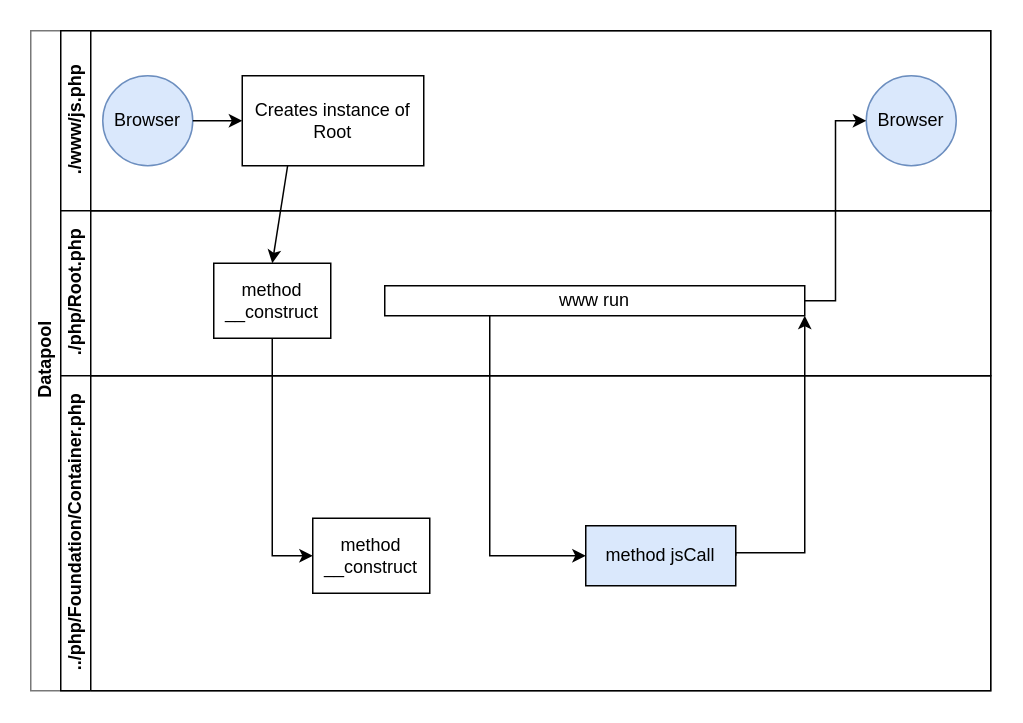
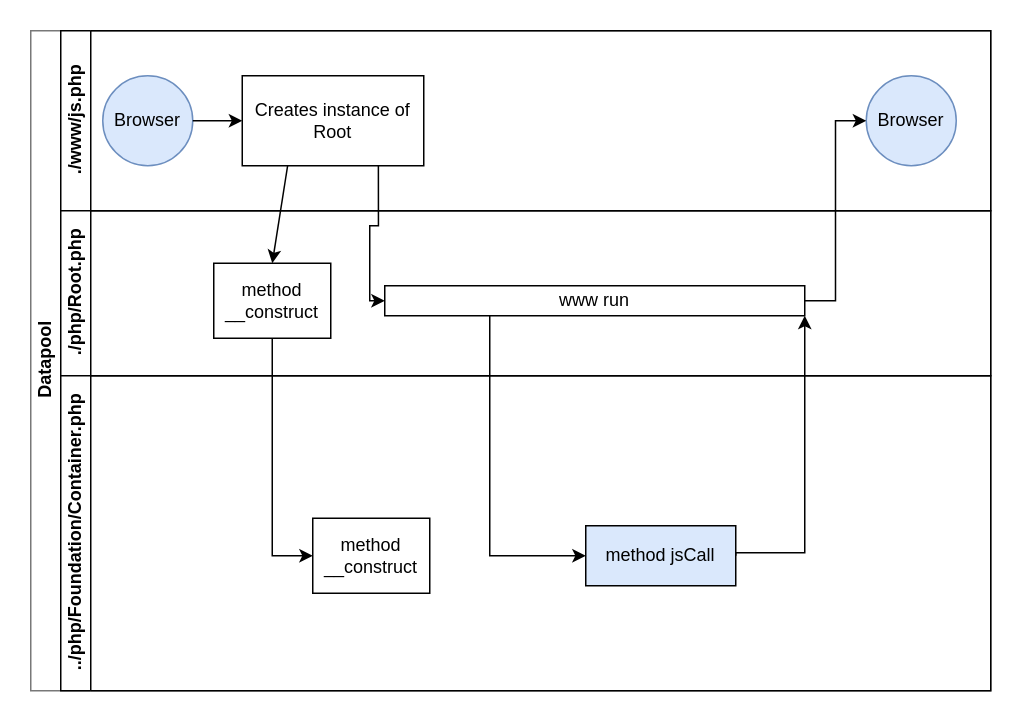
none -> (370, 232)
